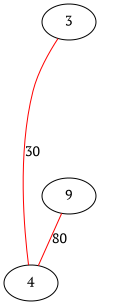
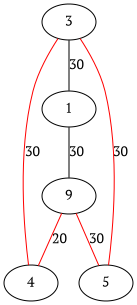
none -> (69, 109)
(60, 240) -> (60, 240)
none -> (106, 283)
